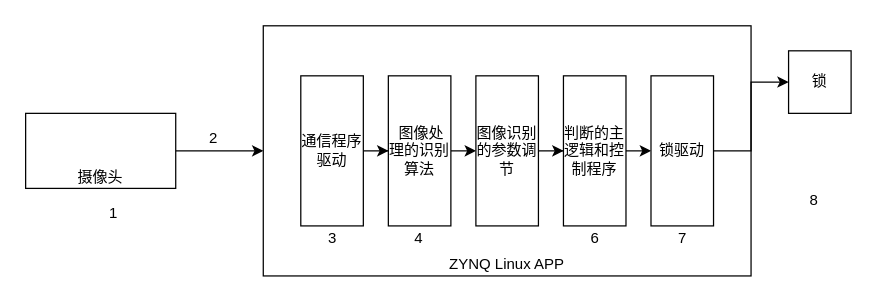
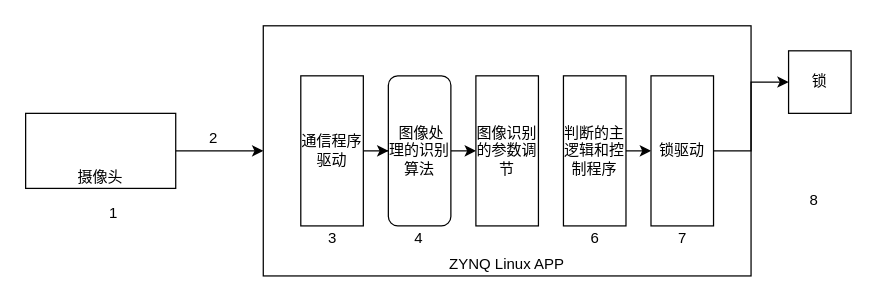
(419, 151) -> (419, 151)
(555, 151) -> none
